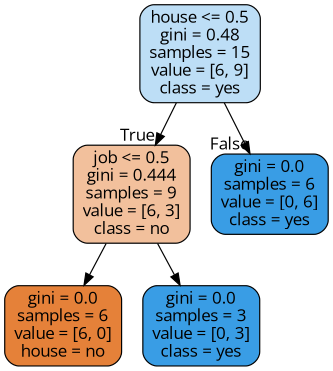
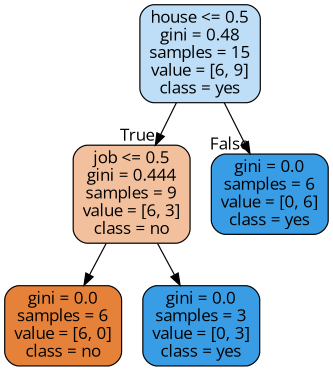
(63, 326) -> (63, 326)
